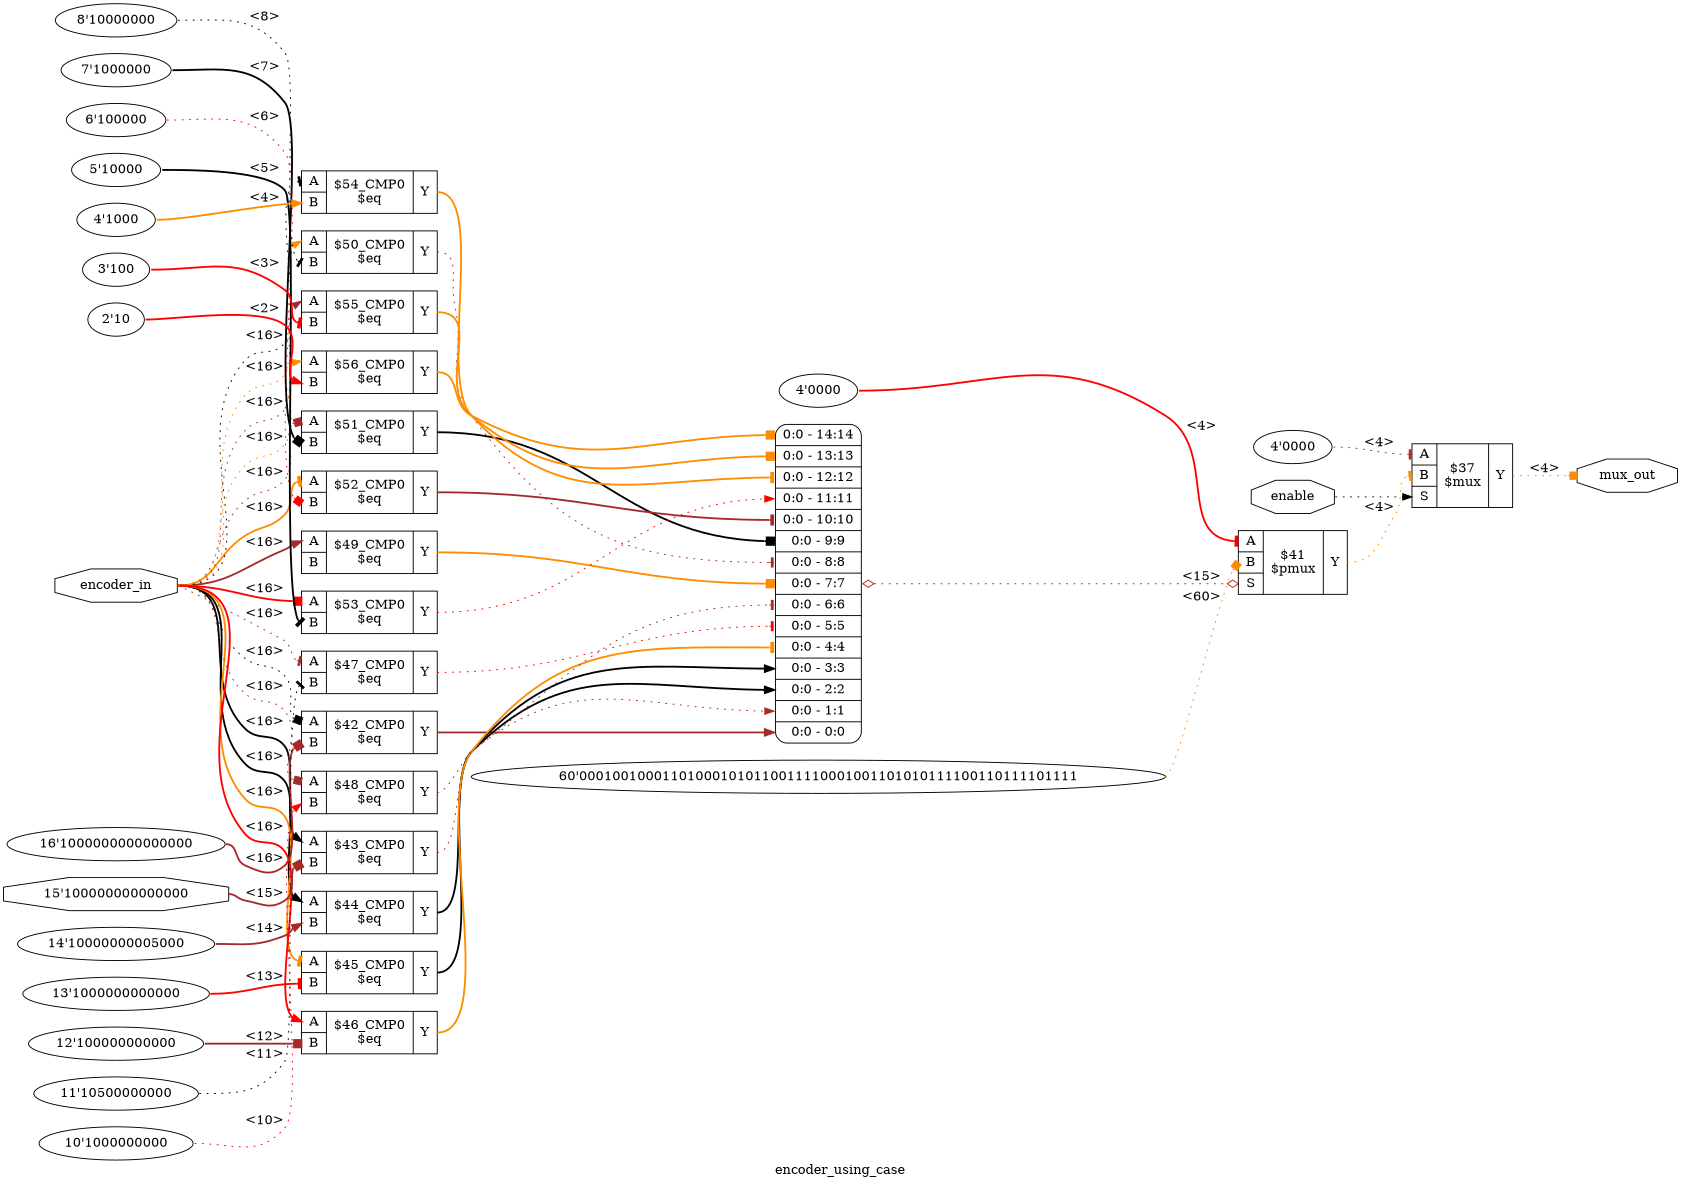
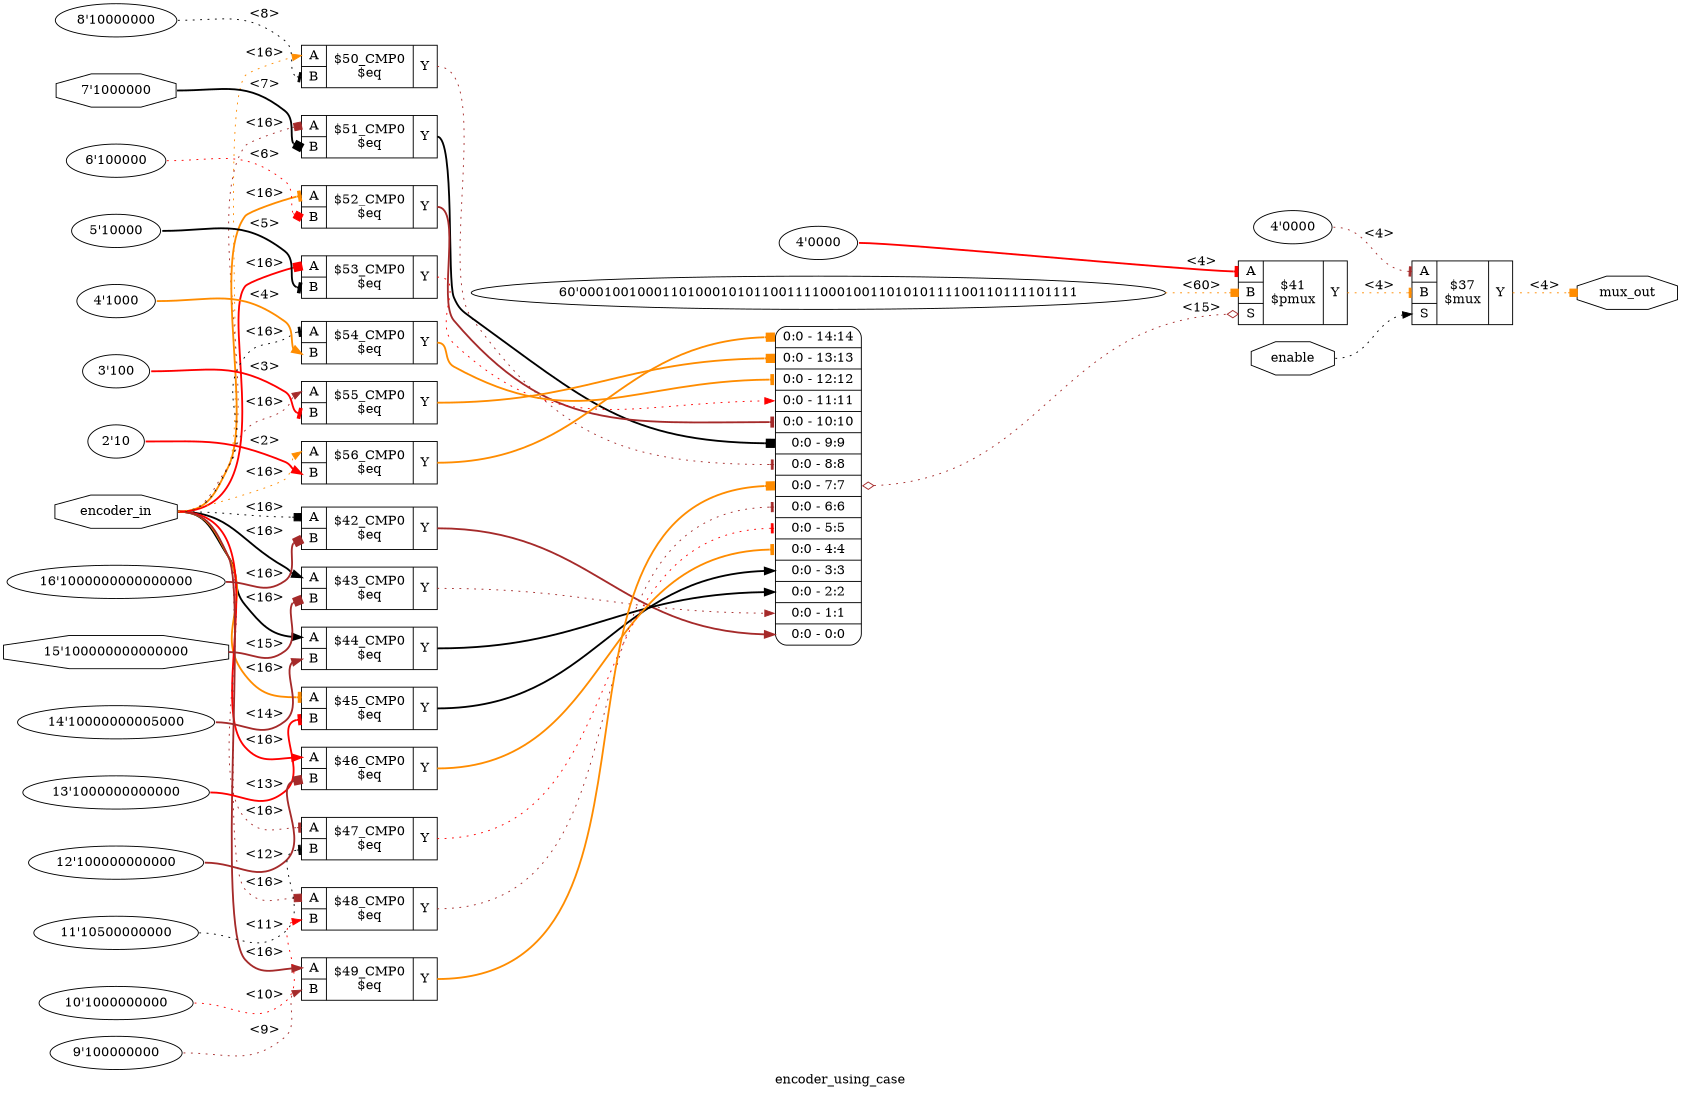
(116, 70) -> (116, 91)
none -> (116, 1053)
